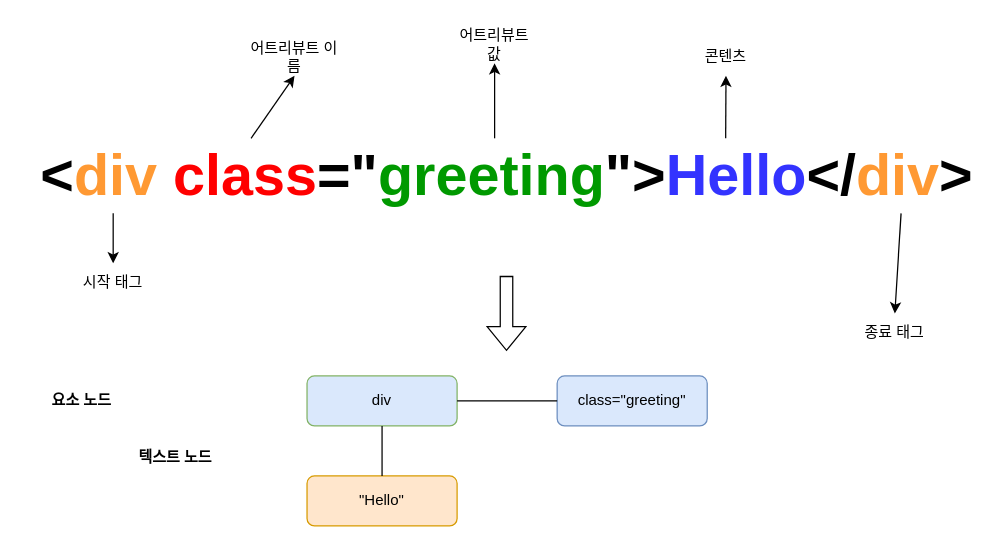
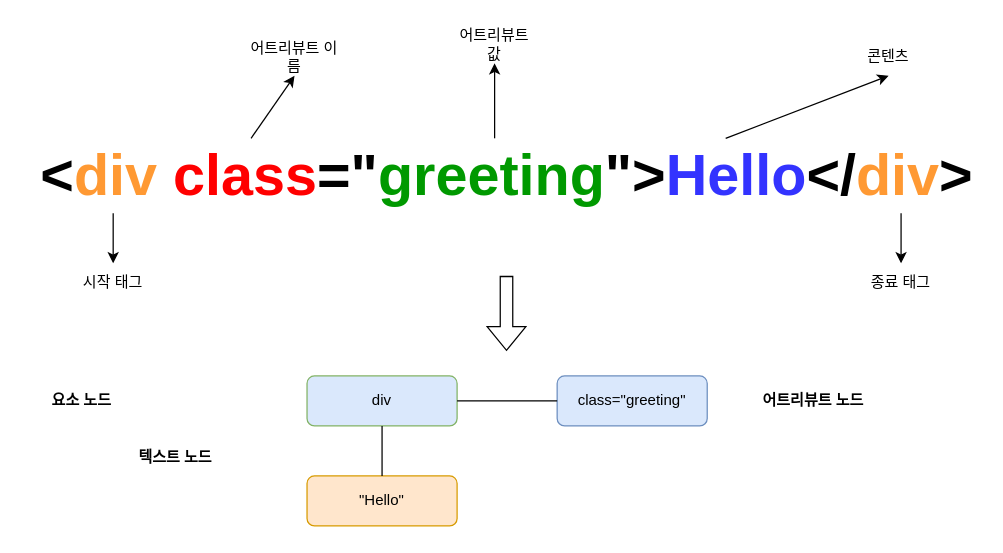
(726, 57) -> (888, 57)
(894, 332) -> (901, 282)
none -> (813, 401)
